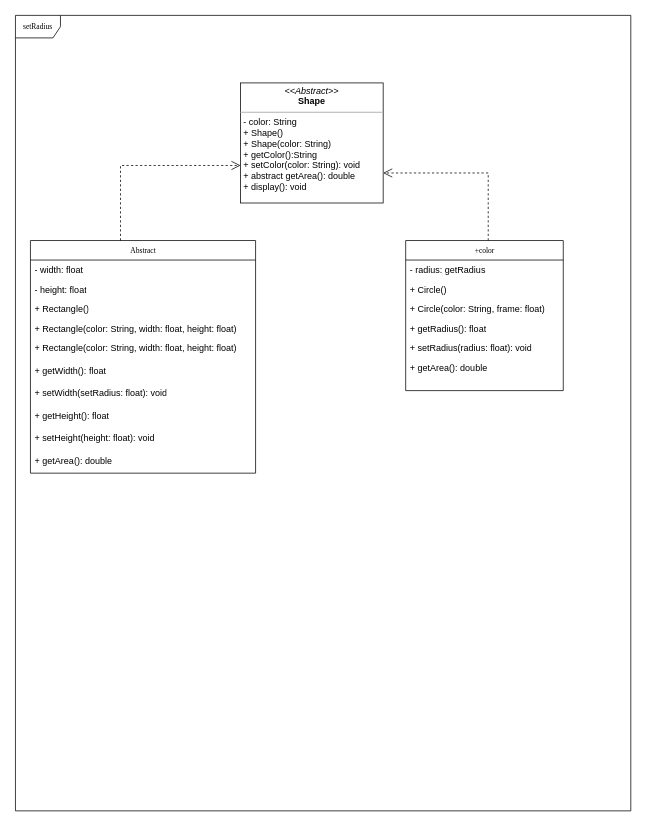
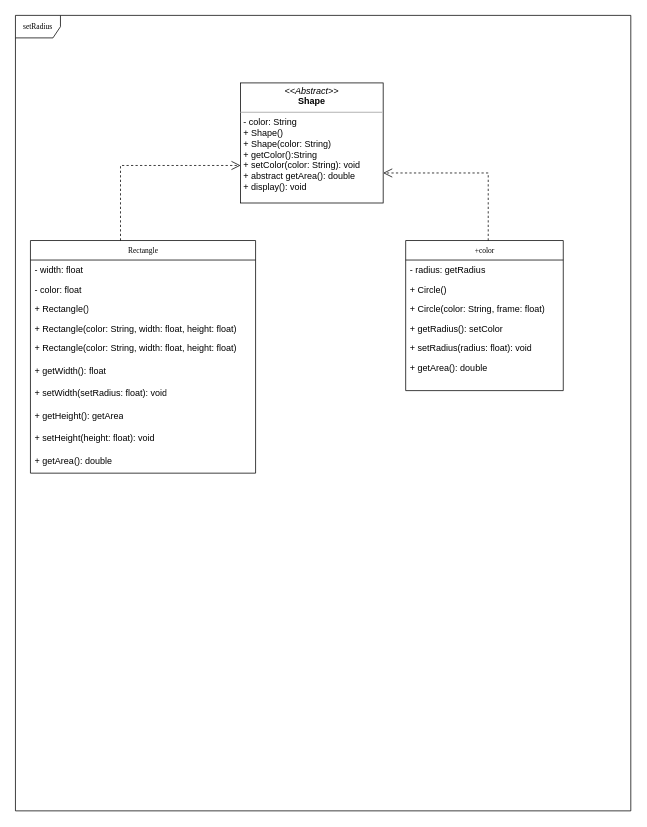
(143, 250) -> (143, 250)
(67, 290) -> (64, 290)
(454, 329) -> (462, 329)
(79, 416) -> (86, 416)
